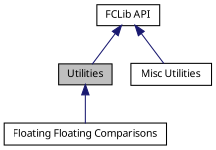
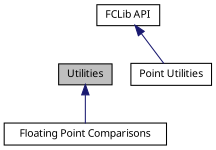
(104, 49) -> none
(171, 74) -> (171, 74)
(85, 134) -> (85, 134)
